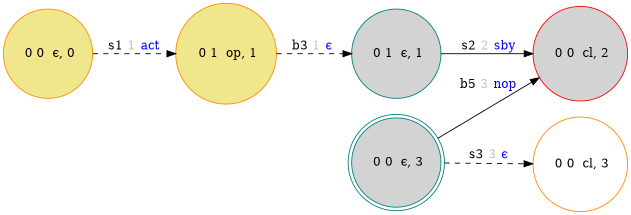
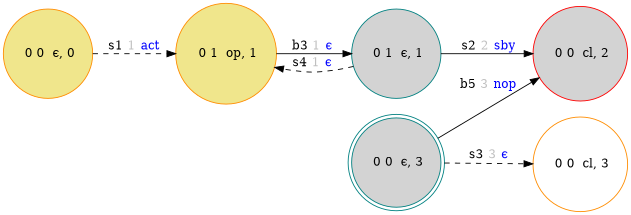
(310, 54) -> (310, 54)
none -> (319, 72)
